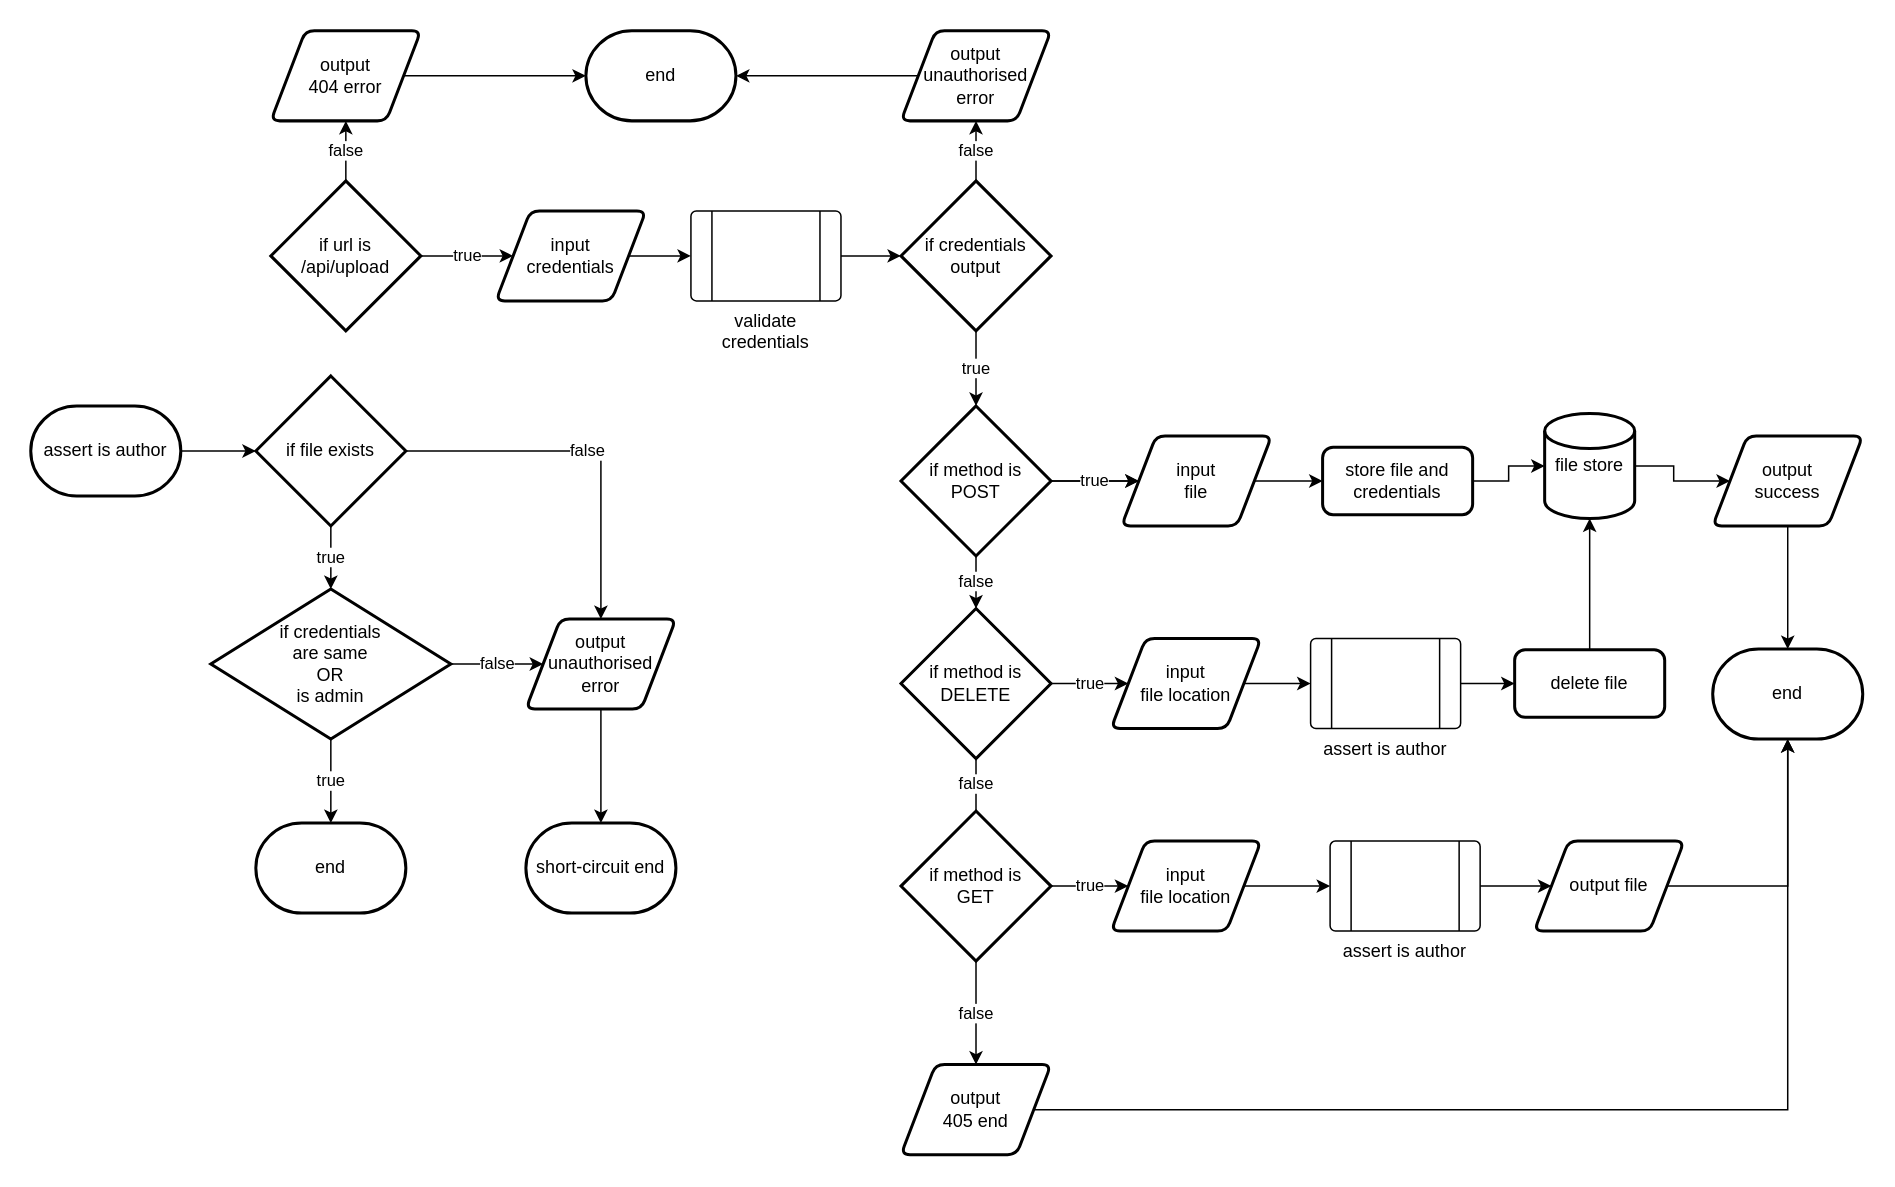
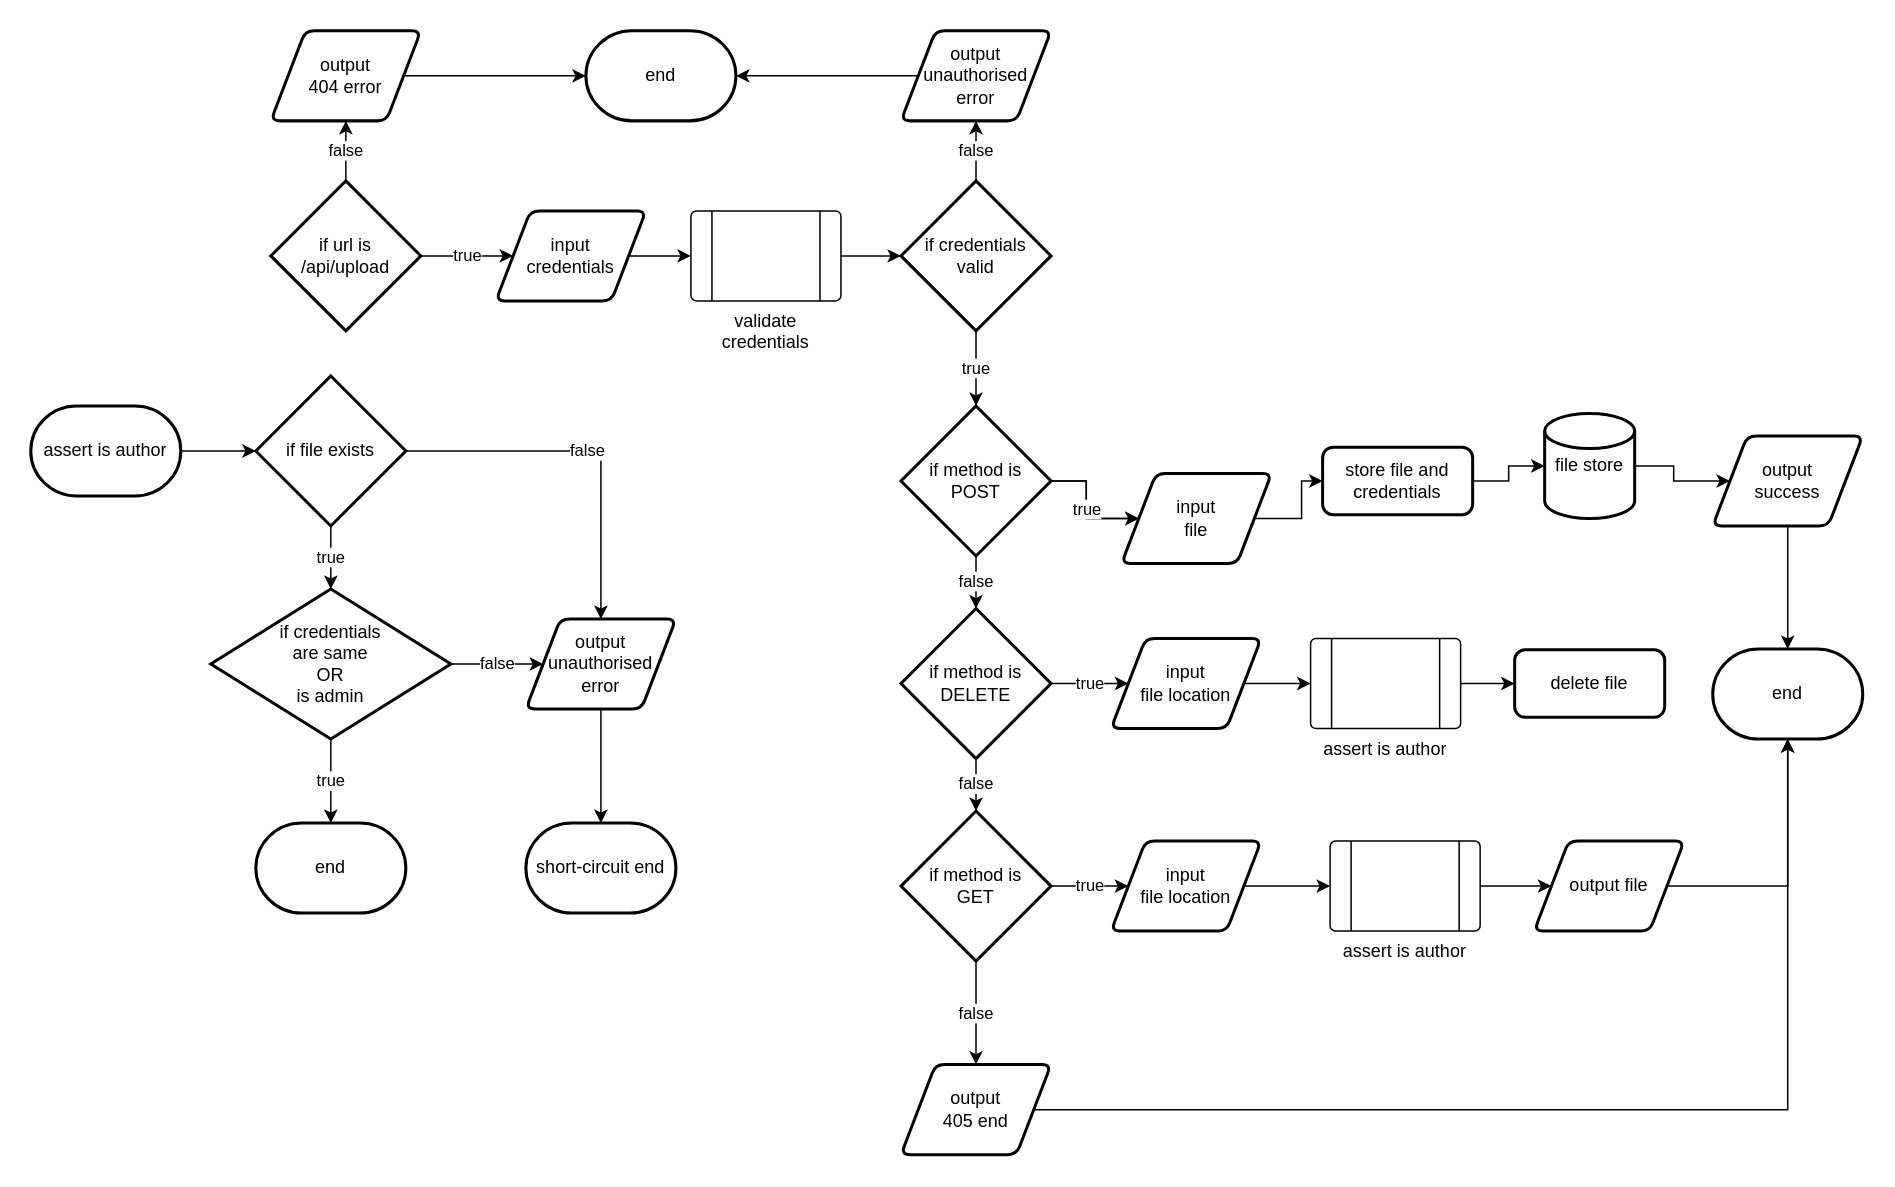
(976, 256) -> (976, 256)
(1196, 481) -> (1196, 518)
(1589, 588) -> none
(976, 803) -> (976, 799)
